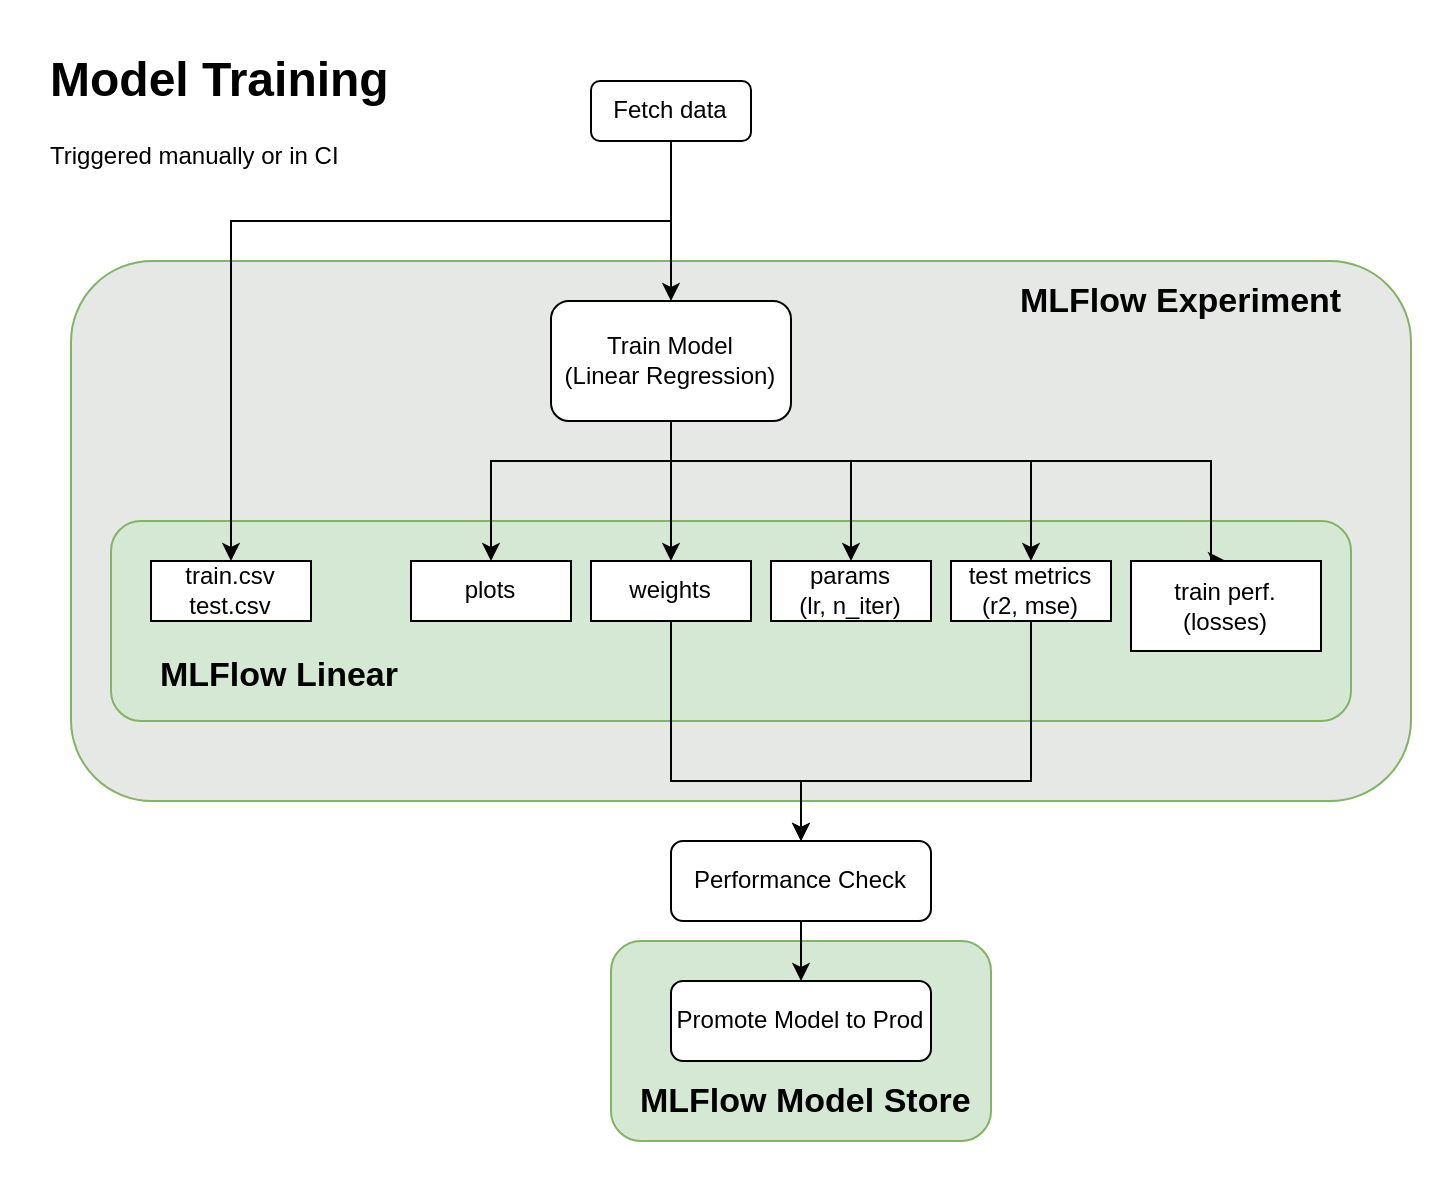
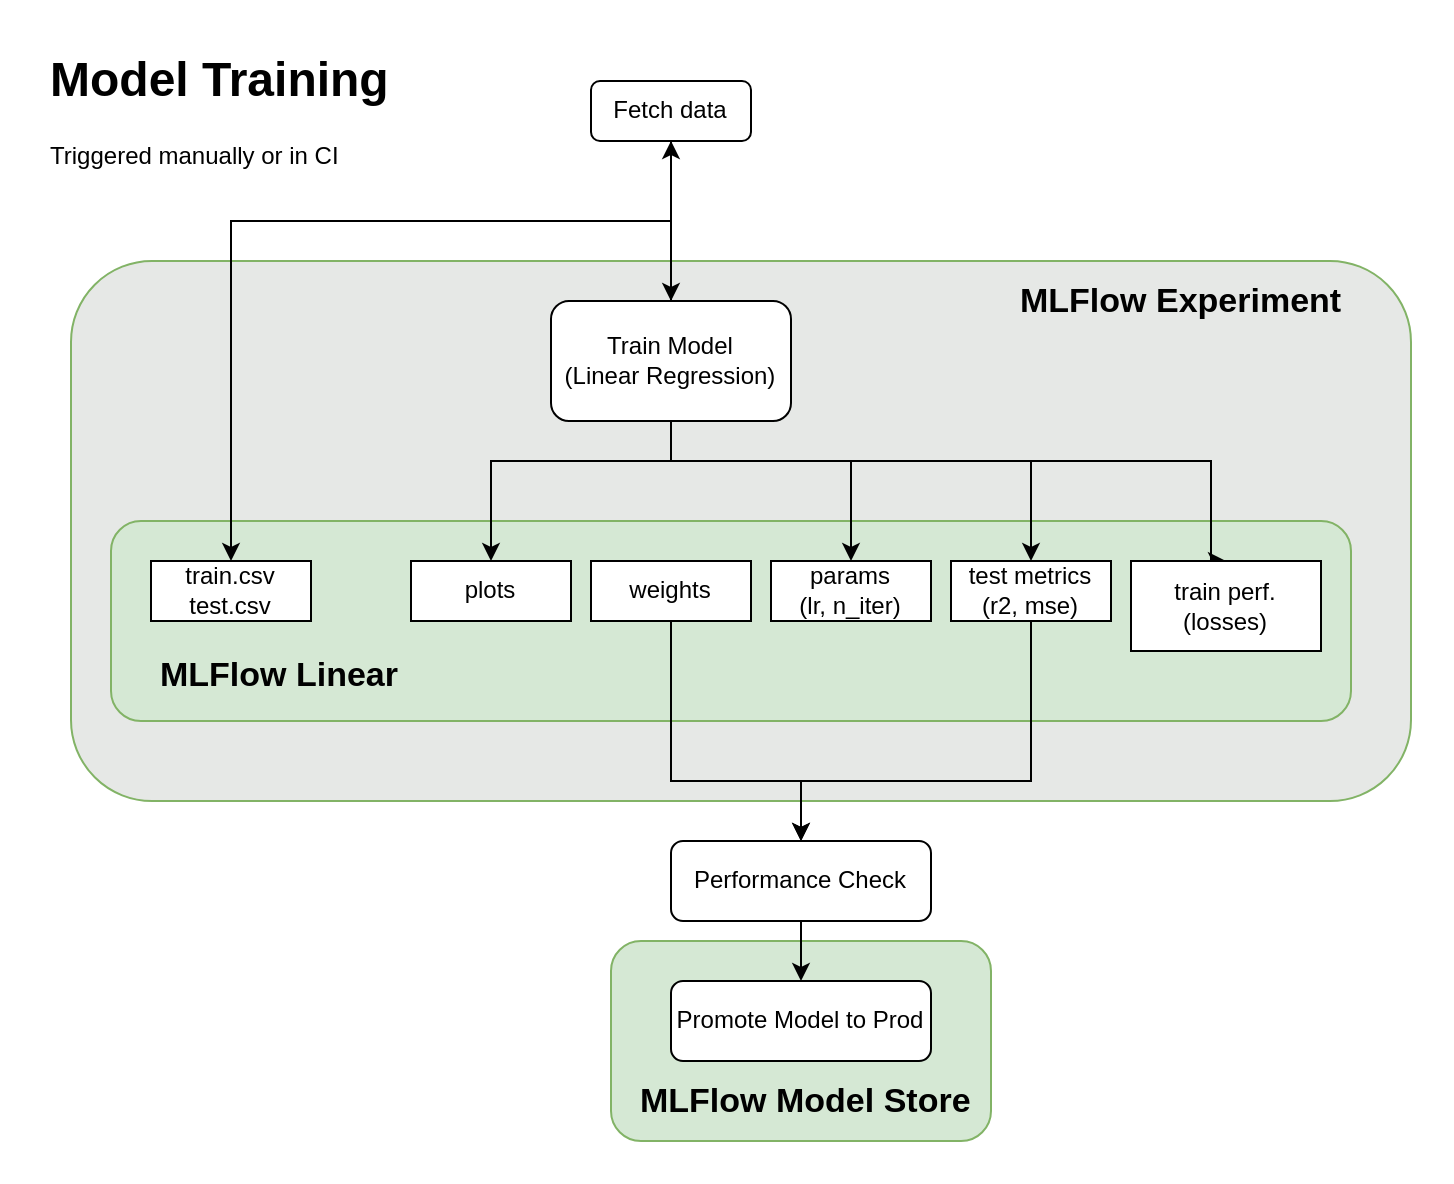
(671, 506) -> (671, 299)
